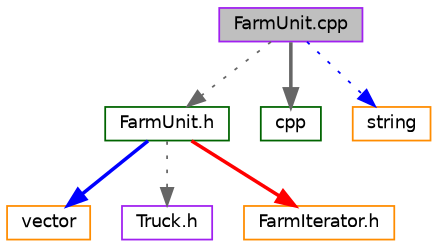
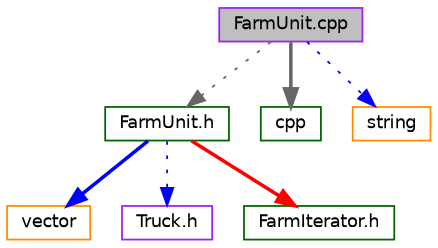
(167, 164) -> (167, 164)
(319, 223) -> (319, 223)
